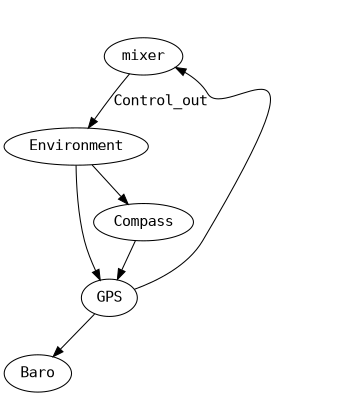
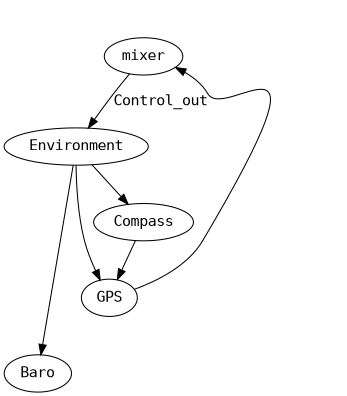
(78, 332) -> (58, 255)
